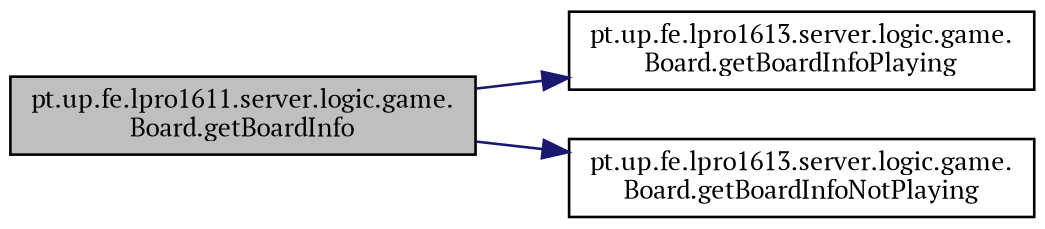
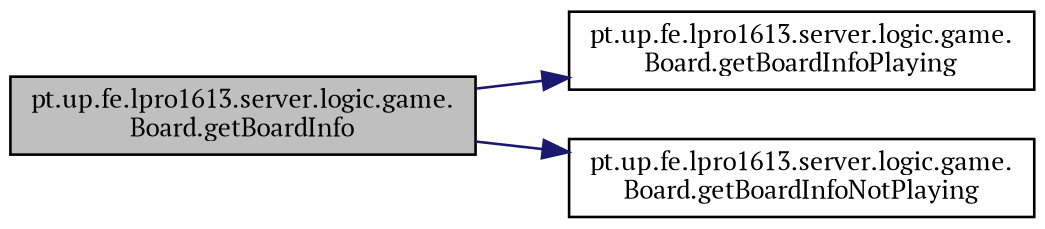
(243, 116) -> (243, 116)
